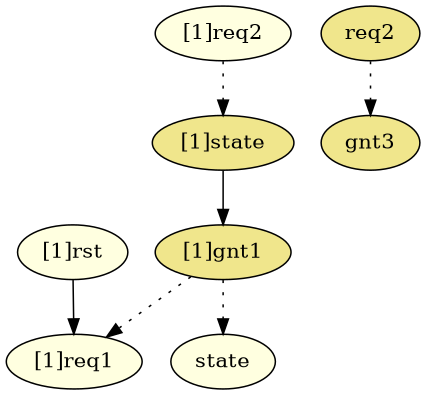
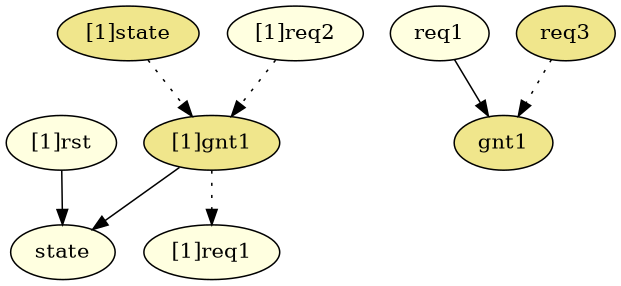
(371, 33) -> (566, 33)
none -> (440, 33)
(223, 81) -> (258, 82)
(371, 143) -> (504, 143)
(223, 190) -> (165, 82)
(73, 299) -> (62, 190)
(223, 299) -> (142, 194)
